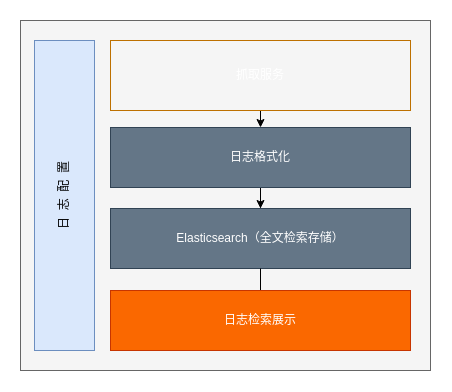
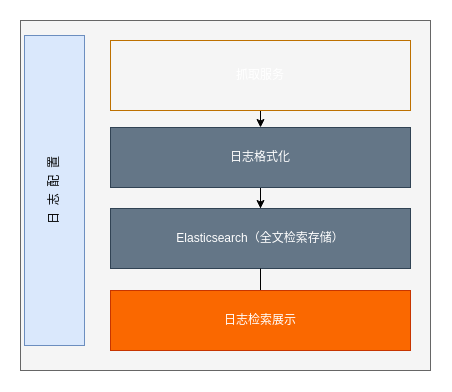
(65, 196) -> (55, 191)
